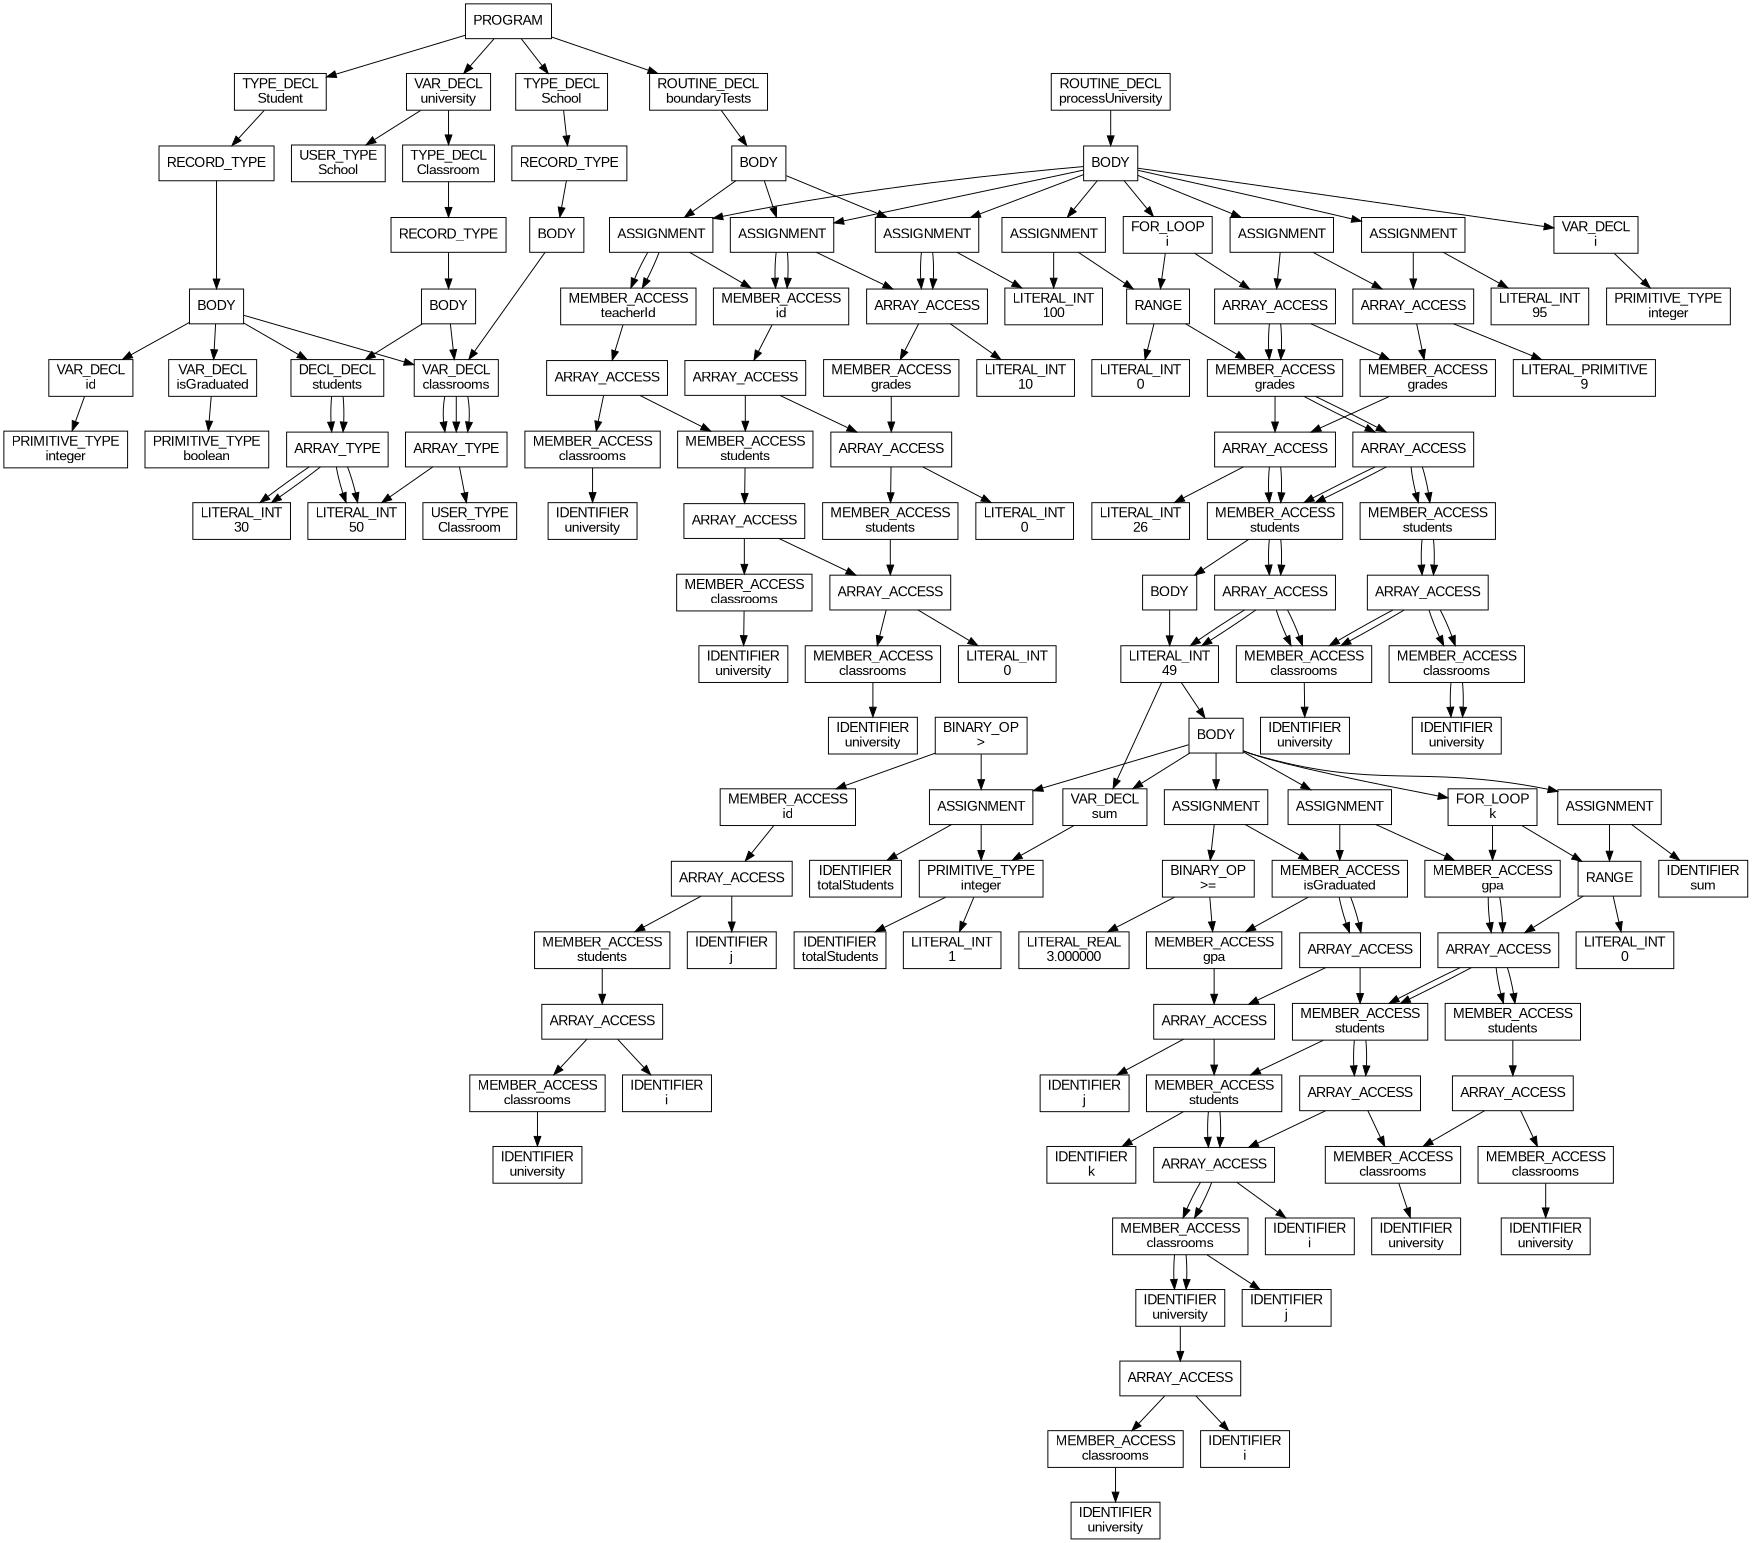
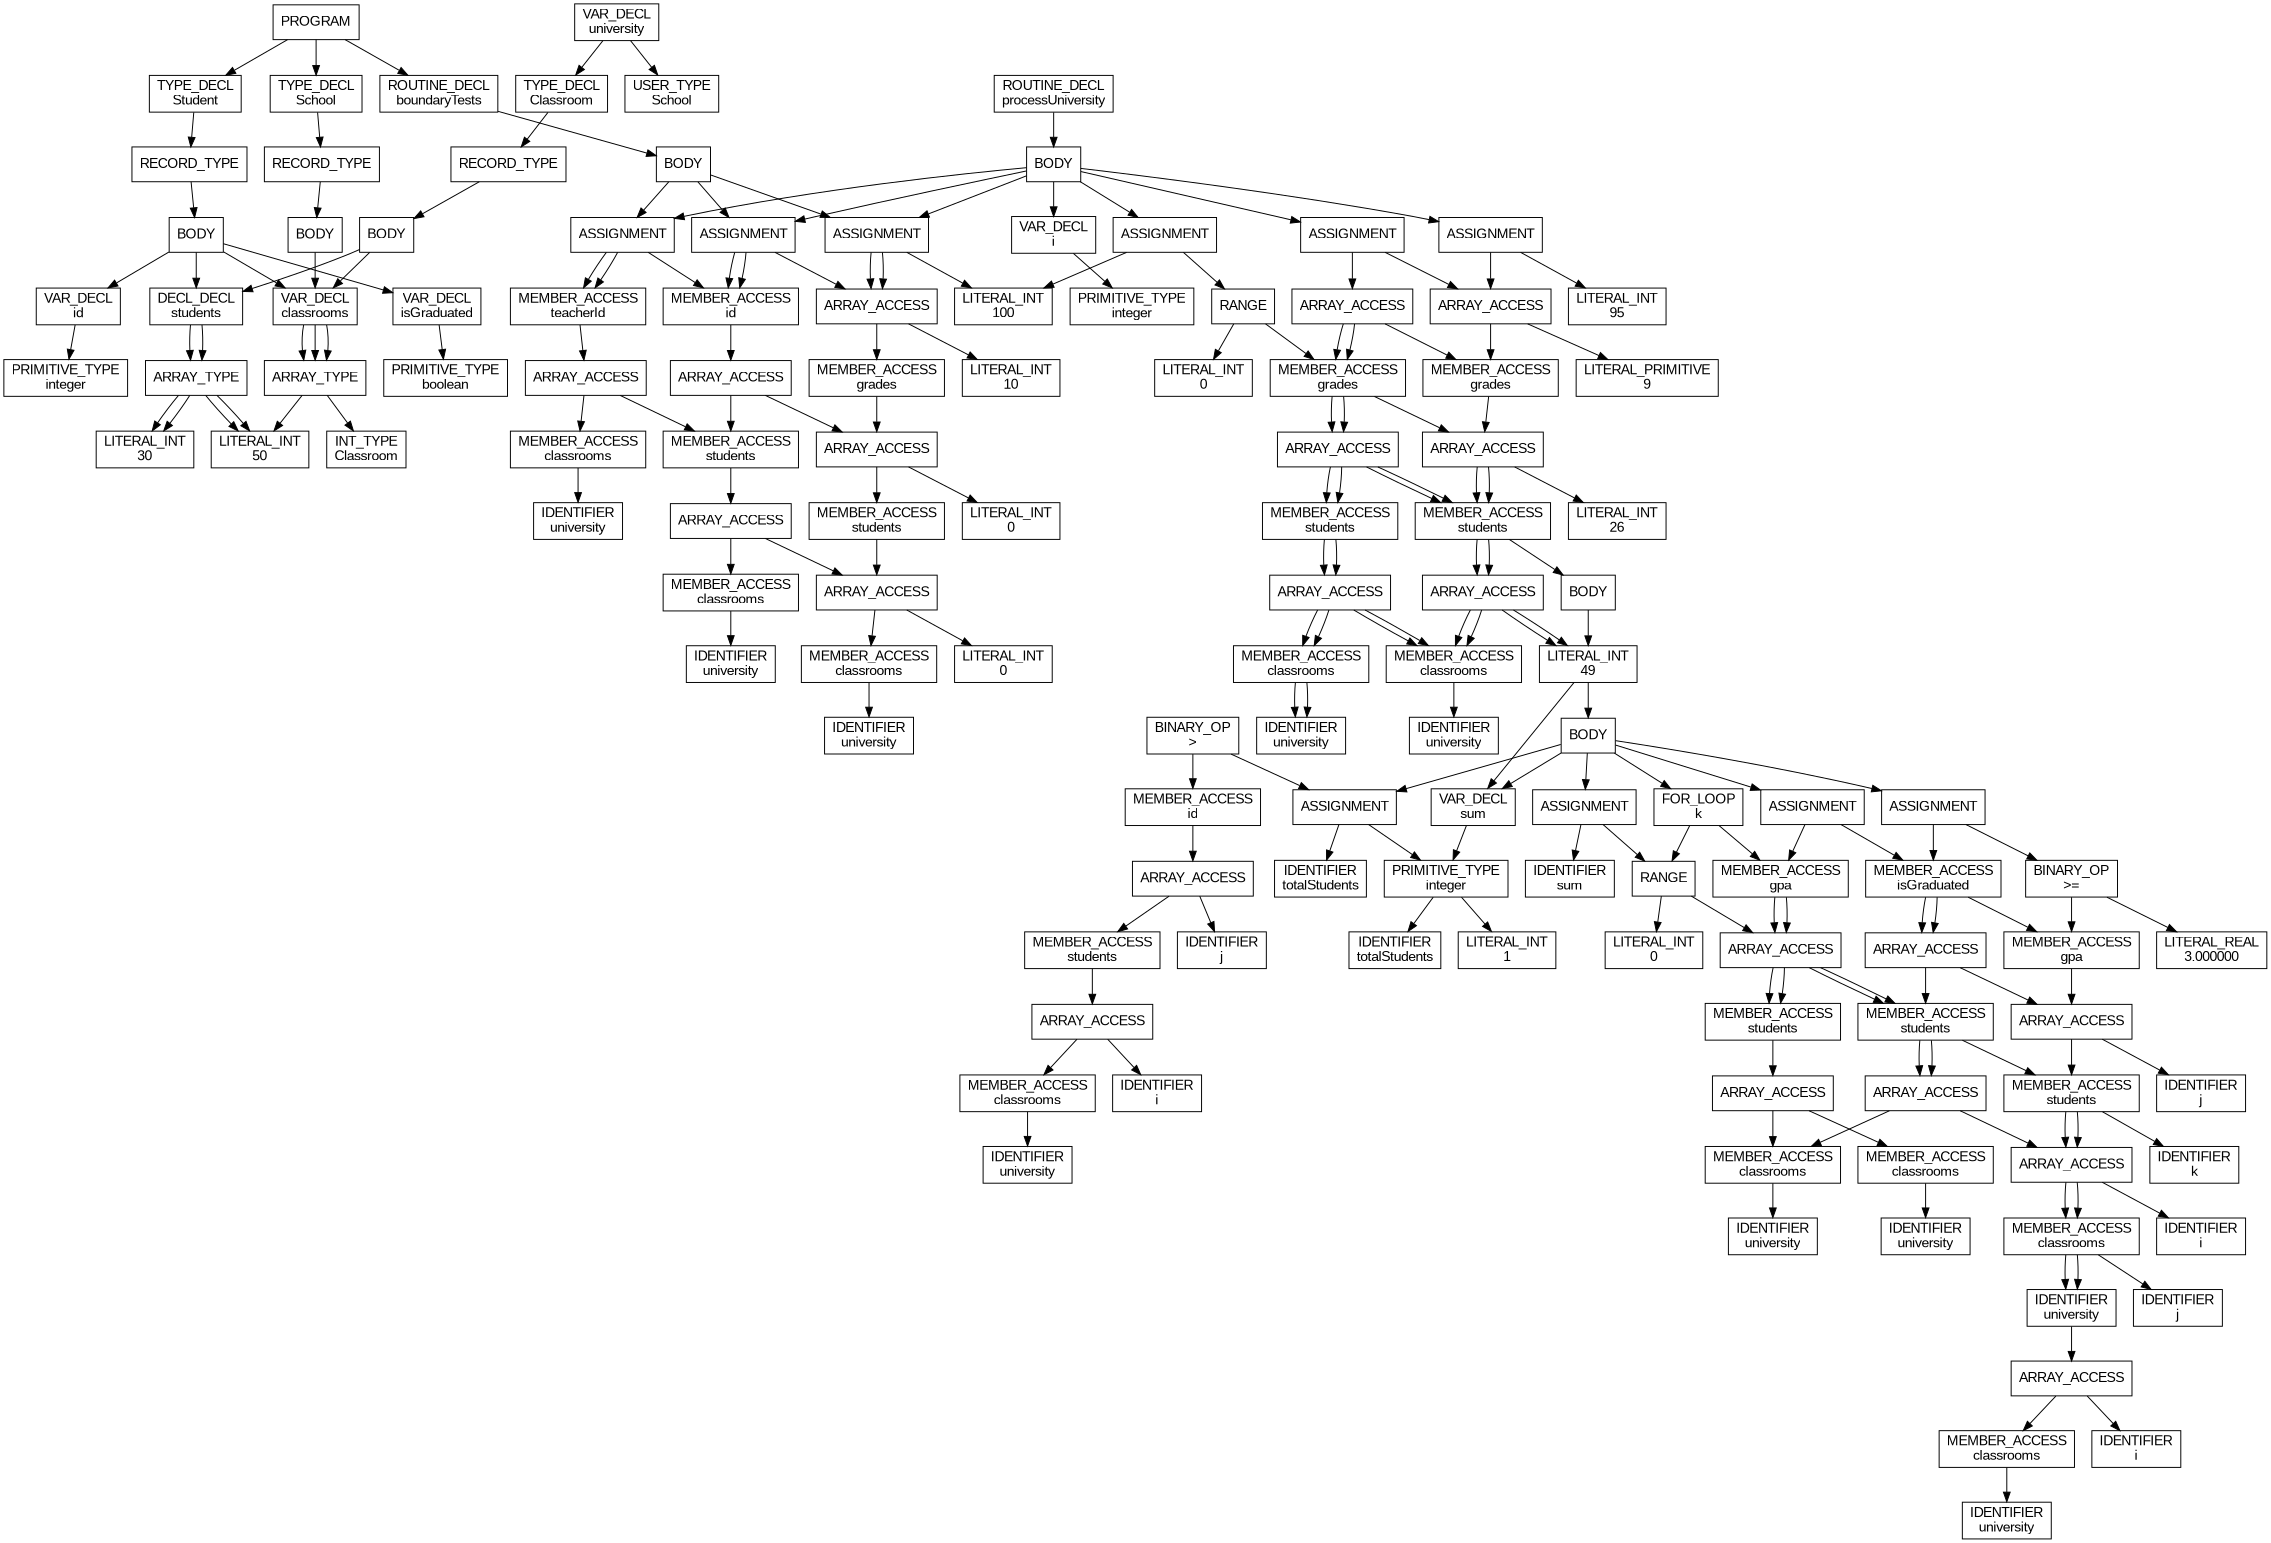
(482, 52) -> none
(1168, 235) -> none
(470, 521) -> (366, 449)
